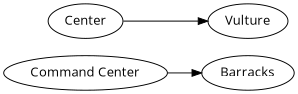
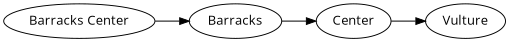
none -> (294, 21)
(86, 73) -> (79, 21)
